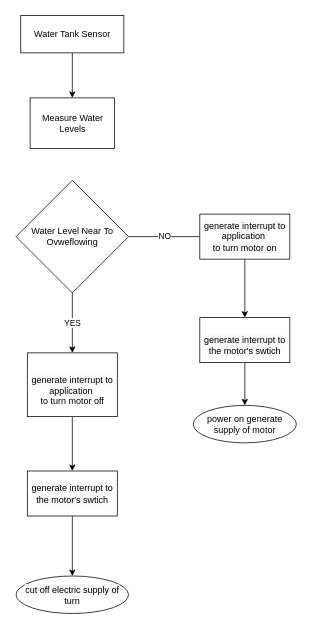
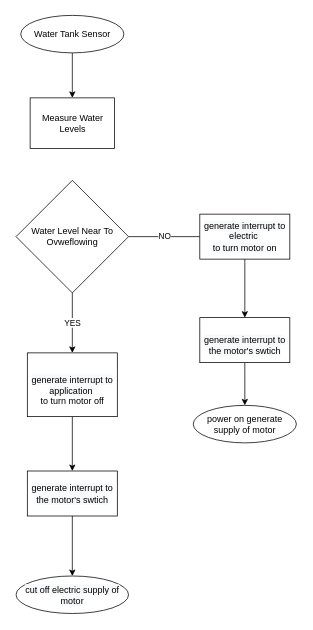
(72, 34) -> (72, 34)
(245, 237) -> (245, 237)
(72, 595) -> (72, 595)
